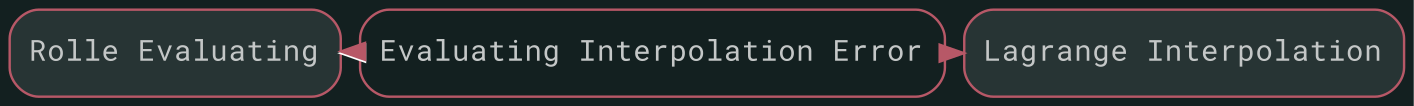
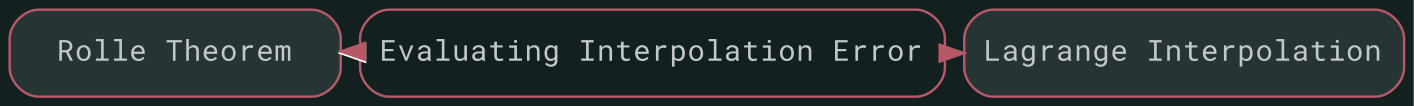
(175, 53) -> (175, 53)
